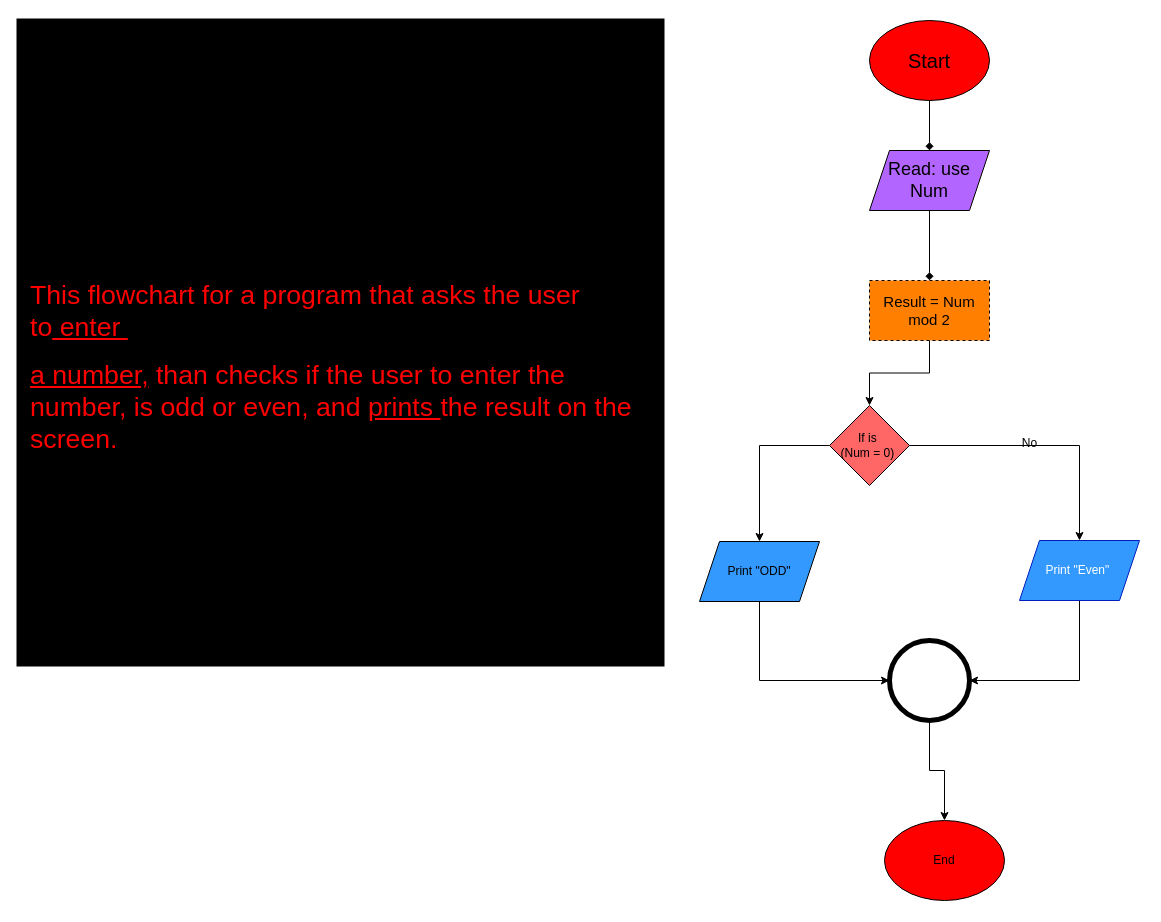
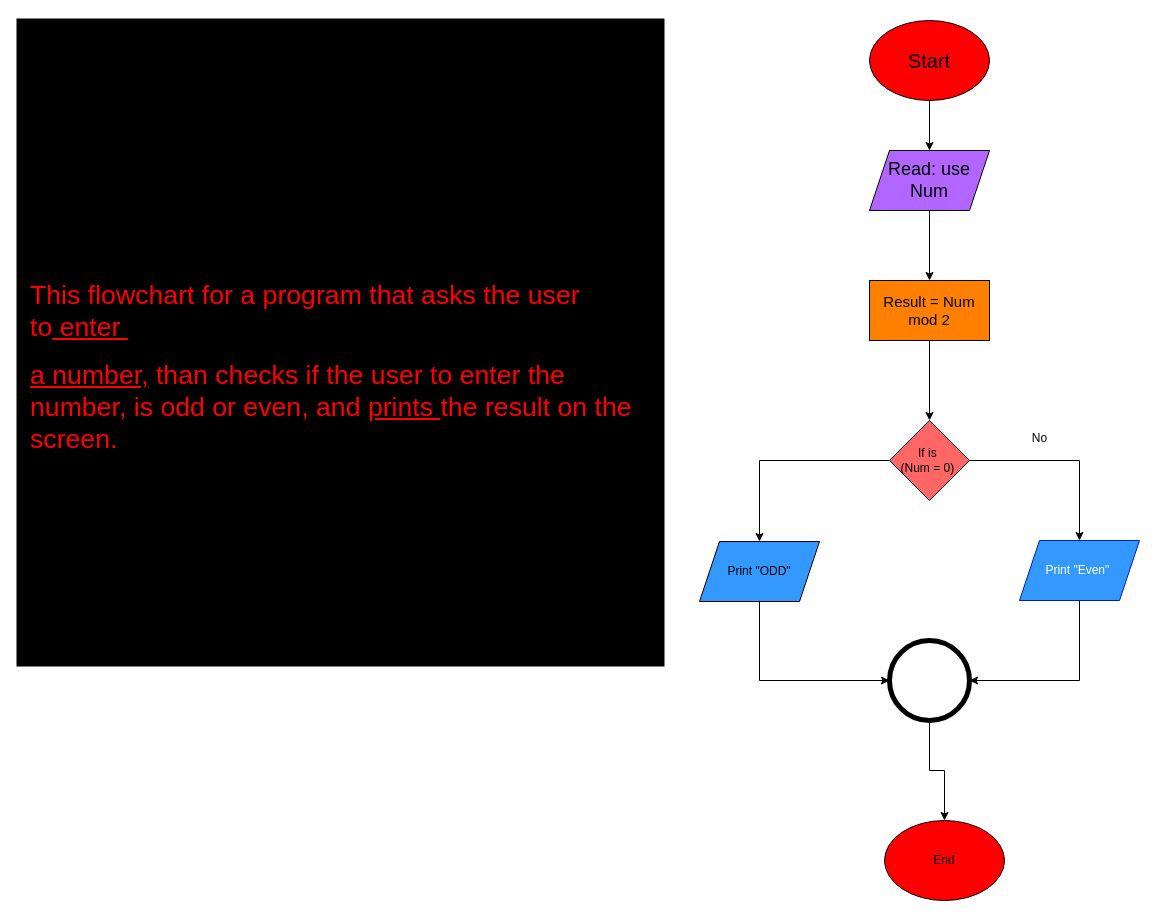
(930, 141) -> (930, 142)
(930, 271) -> (930, 272)
(930, 311) -> (930, 311)
(1030, 444) -> (1040, 439)
(870, 446) -> (930, 461)
